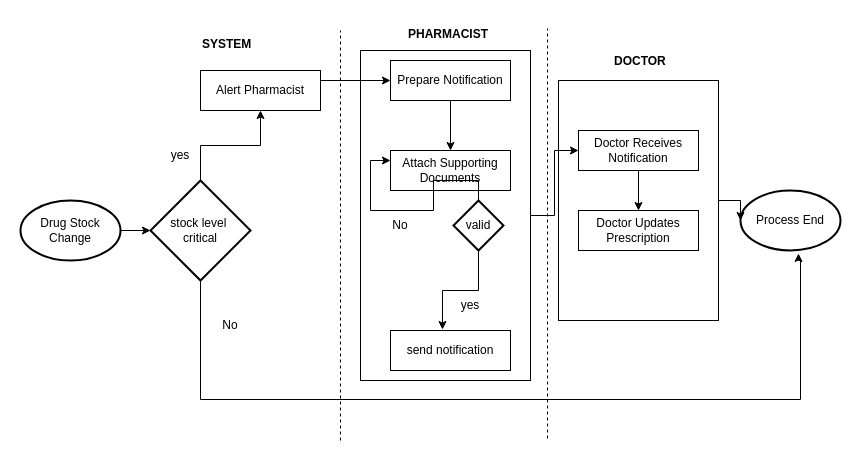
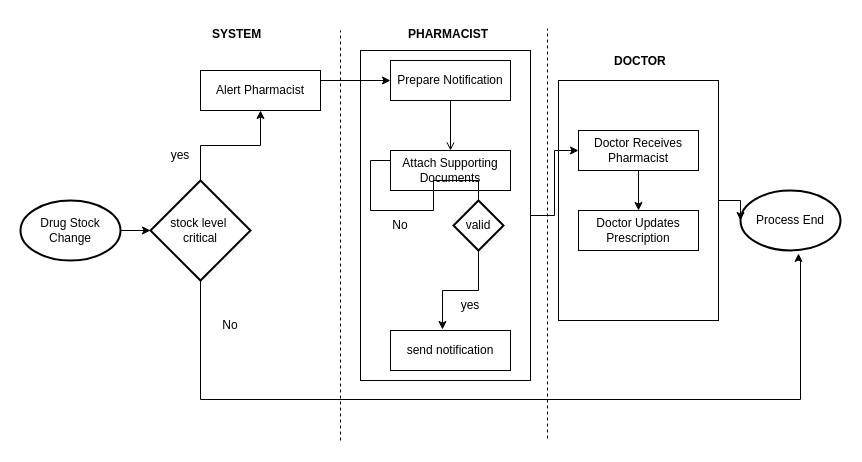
(246, 51) -> (256, 41)
(451, 142) -> (451, 144)
(639, 151) -> (639, 151)
(382, 161) -> (385, 161)
